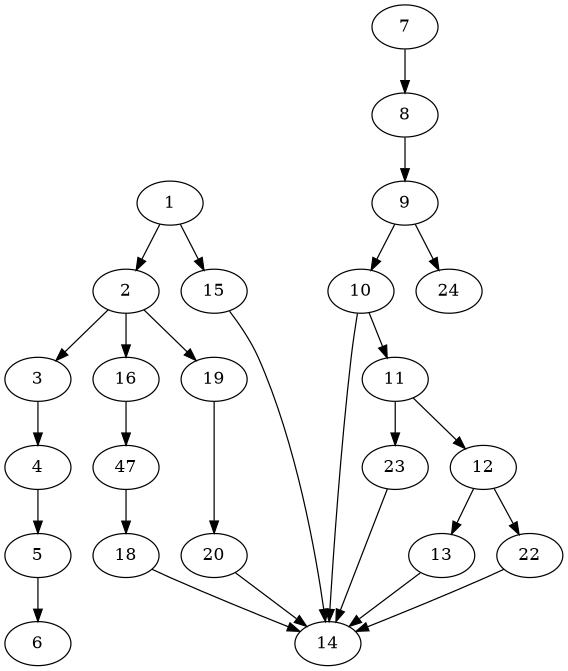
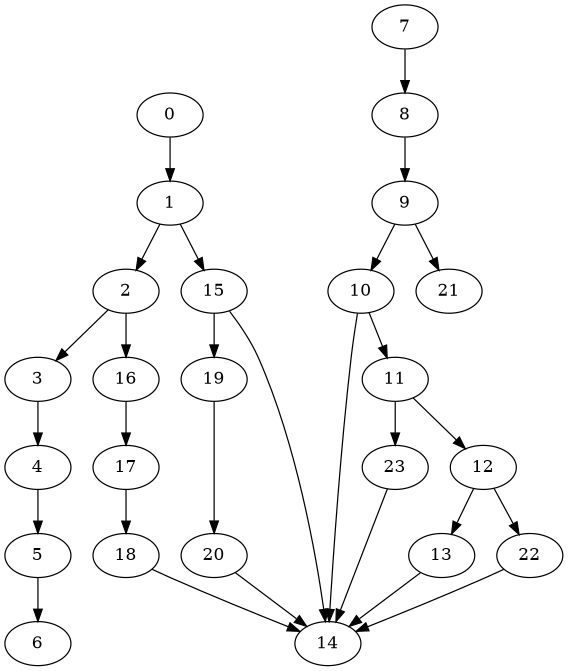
none -> (170, 115)
(449, 291) -> (449, 291)
(166, 331) -> (214, 329)
(126, 467) -> (126, 467)
